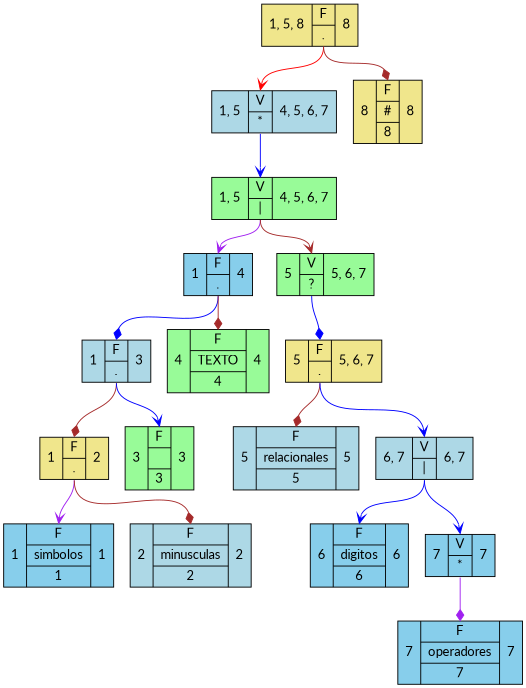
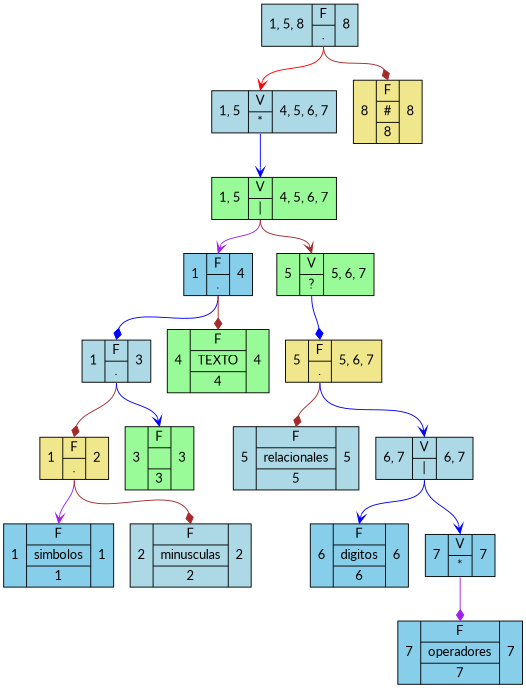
(310, 25) -> (310, 25)
